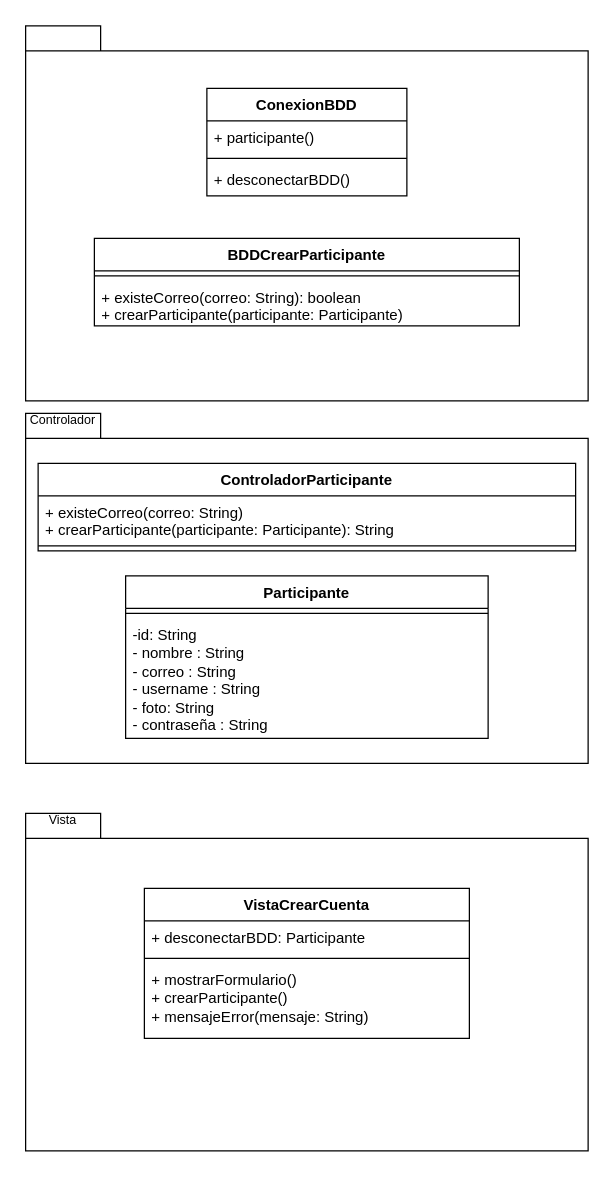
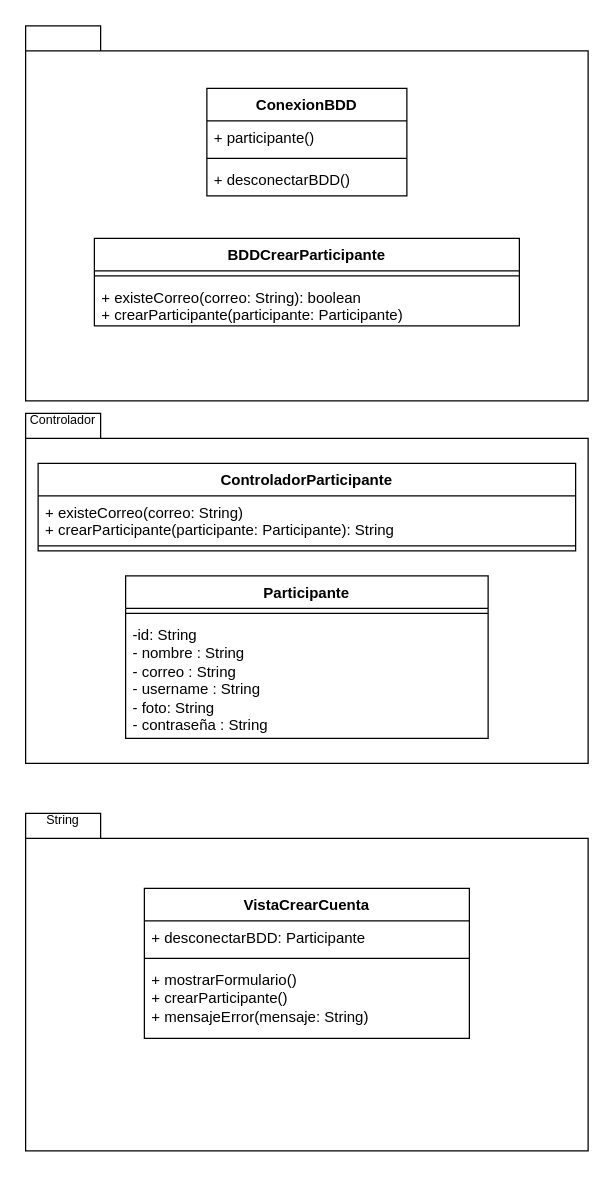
(63, 819) -> (63, 819)
